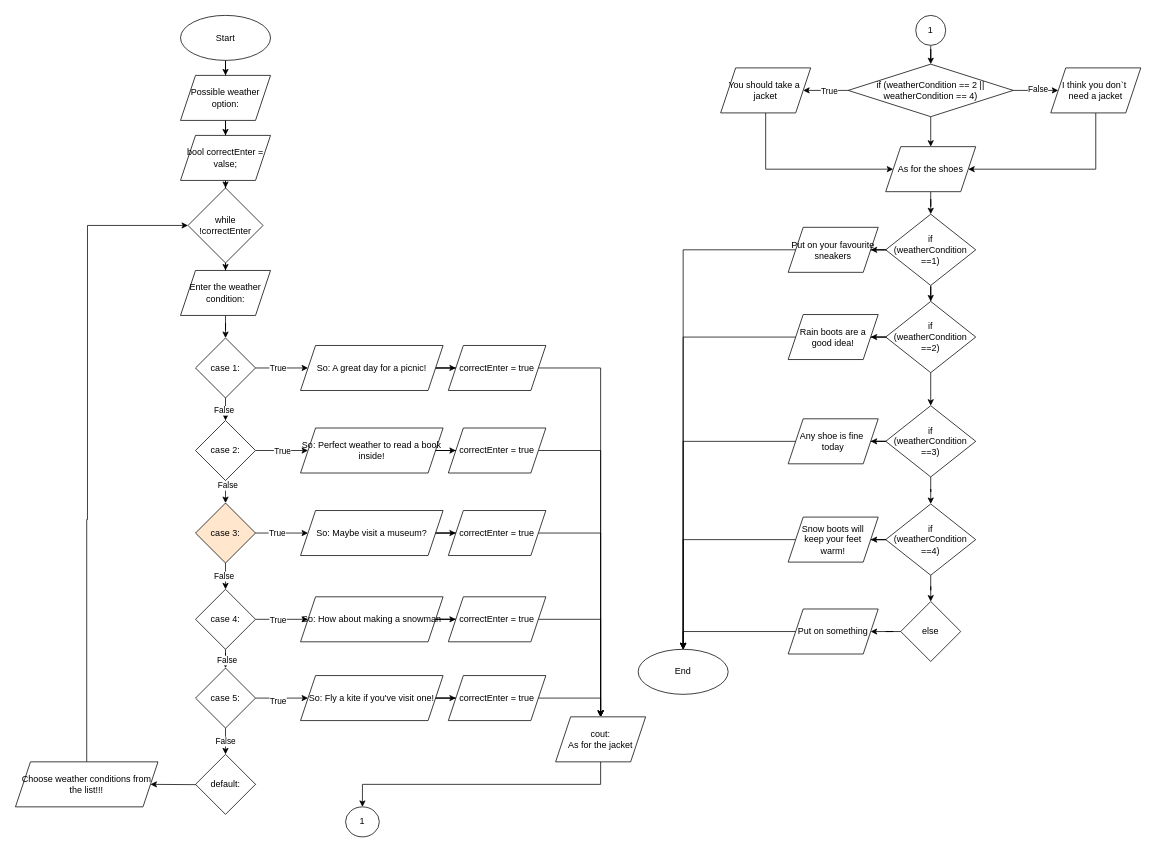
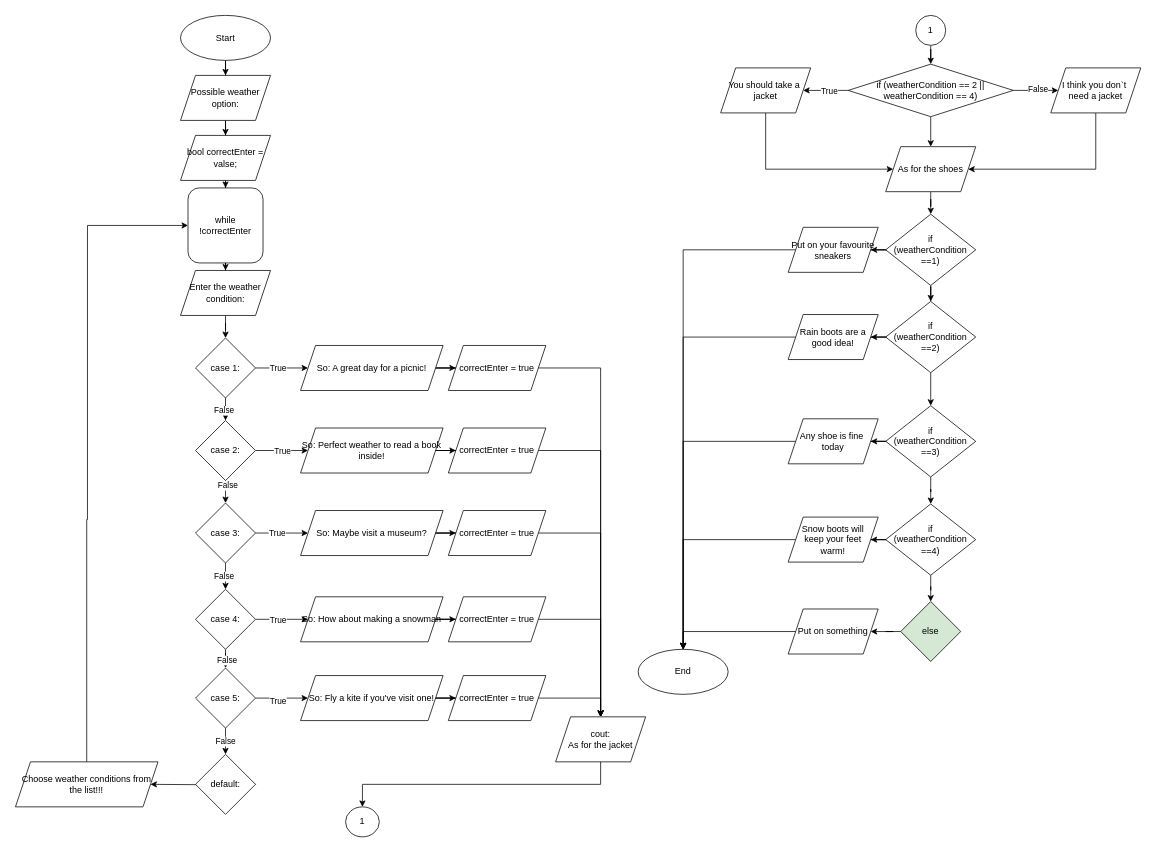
(225, 225) -> (225, 225)
(225, 533) -> (225, 533)
(930, 631) -> (930, 631)
